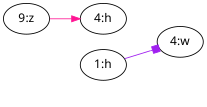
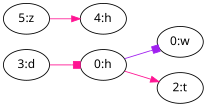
(26, 19) -> (26, 19)
(180, 42) -> (180, 42)
none -> (26, 65)
(103, 65) -> (103, 65)
none -> (180, 88)
